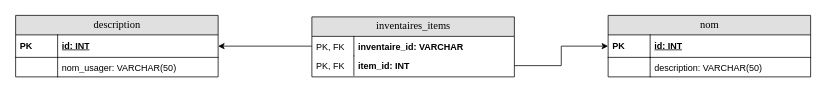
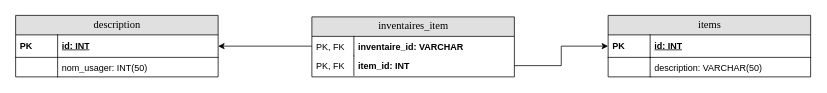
(710, 25) -> (710, 25)
(413, 27) -> (413, 27)
(117, 68) -> (107, 68)
